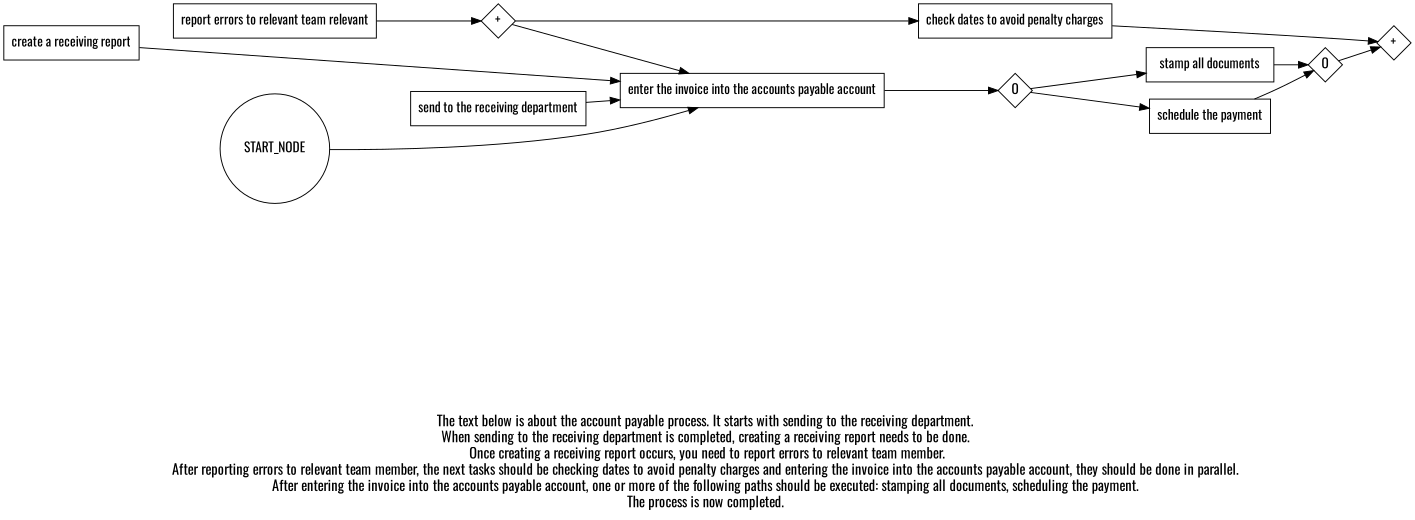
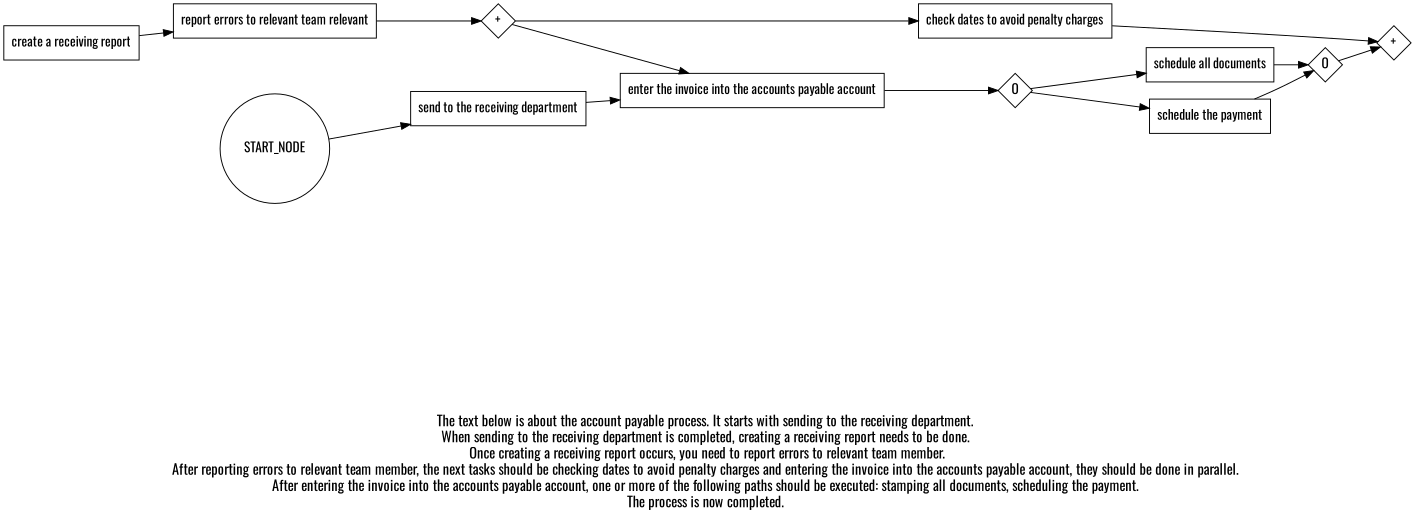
(375, 64) -> (151, 34)
(1210, 65) -> (1210, 65)
(511, 143) -> (365, 133)
